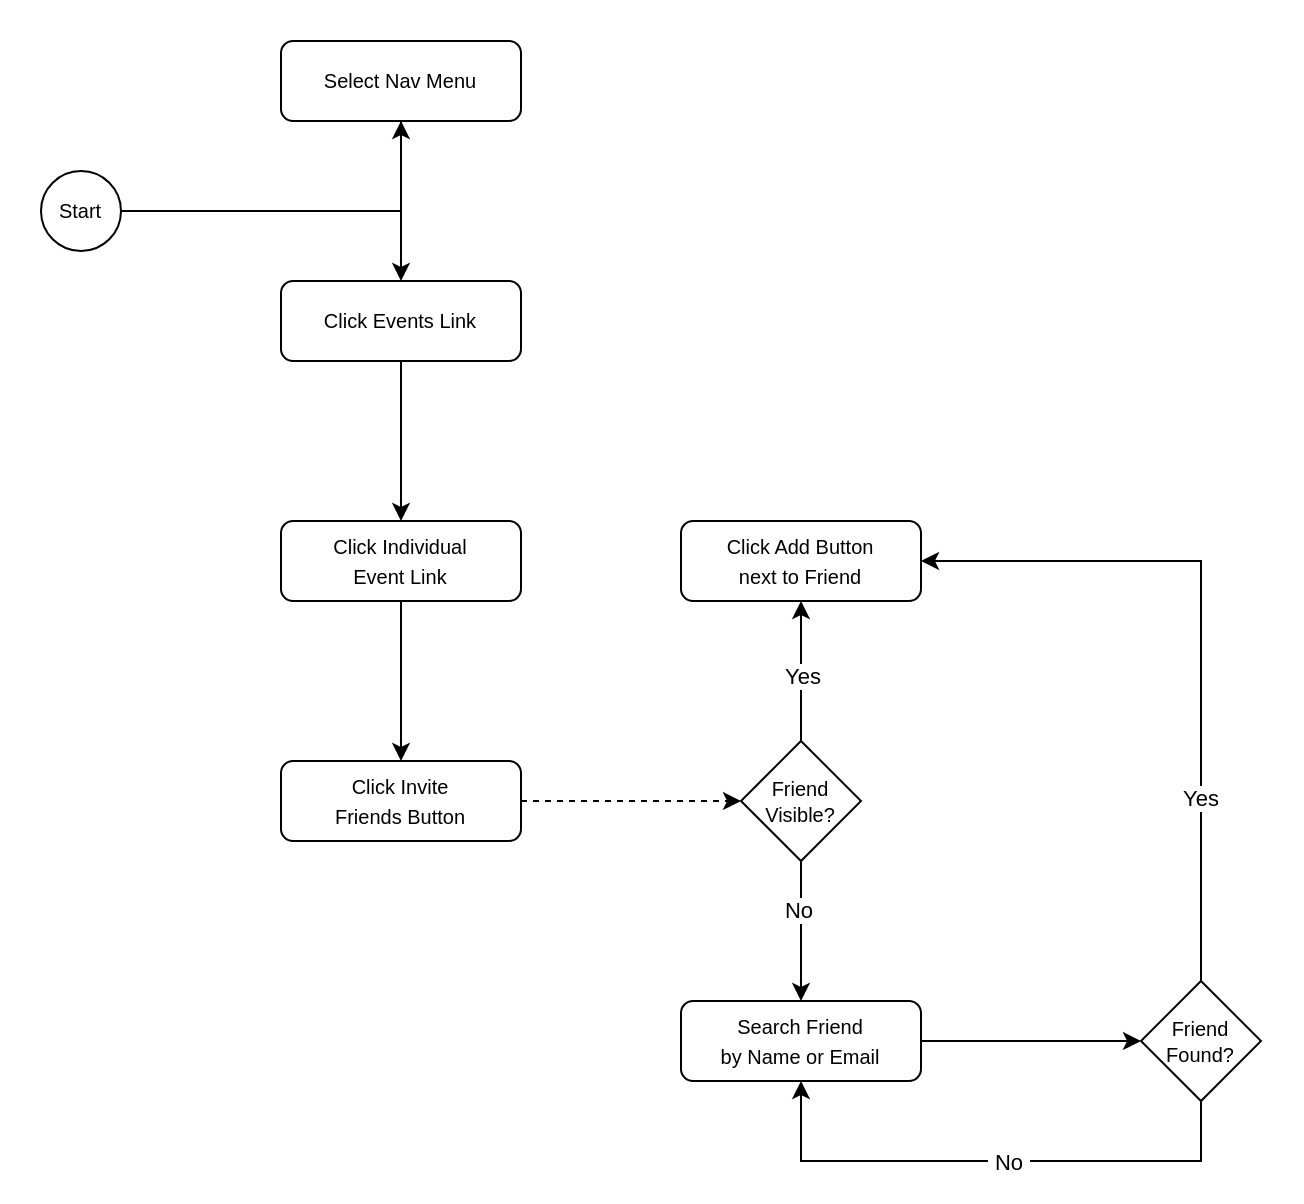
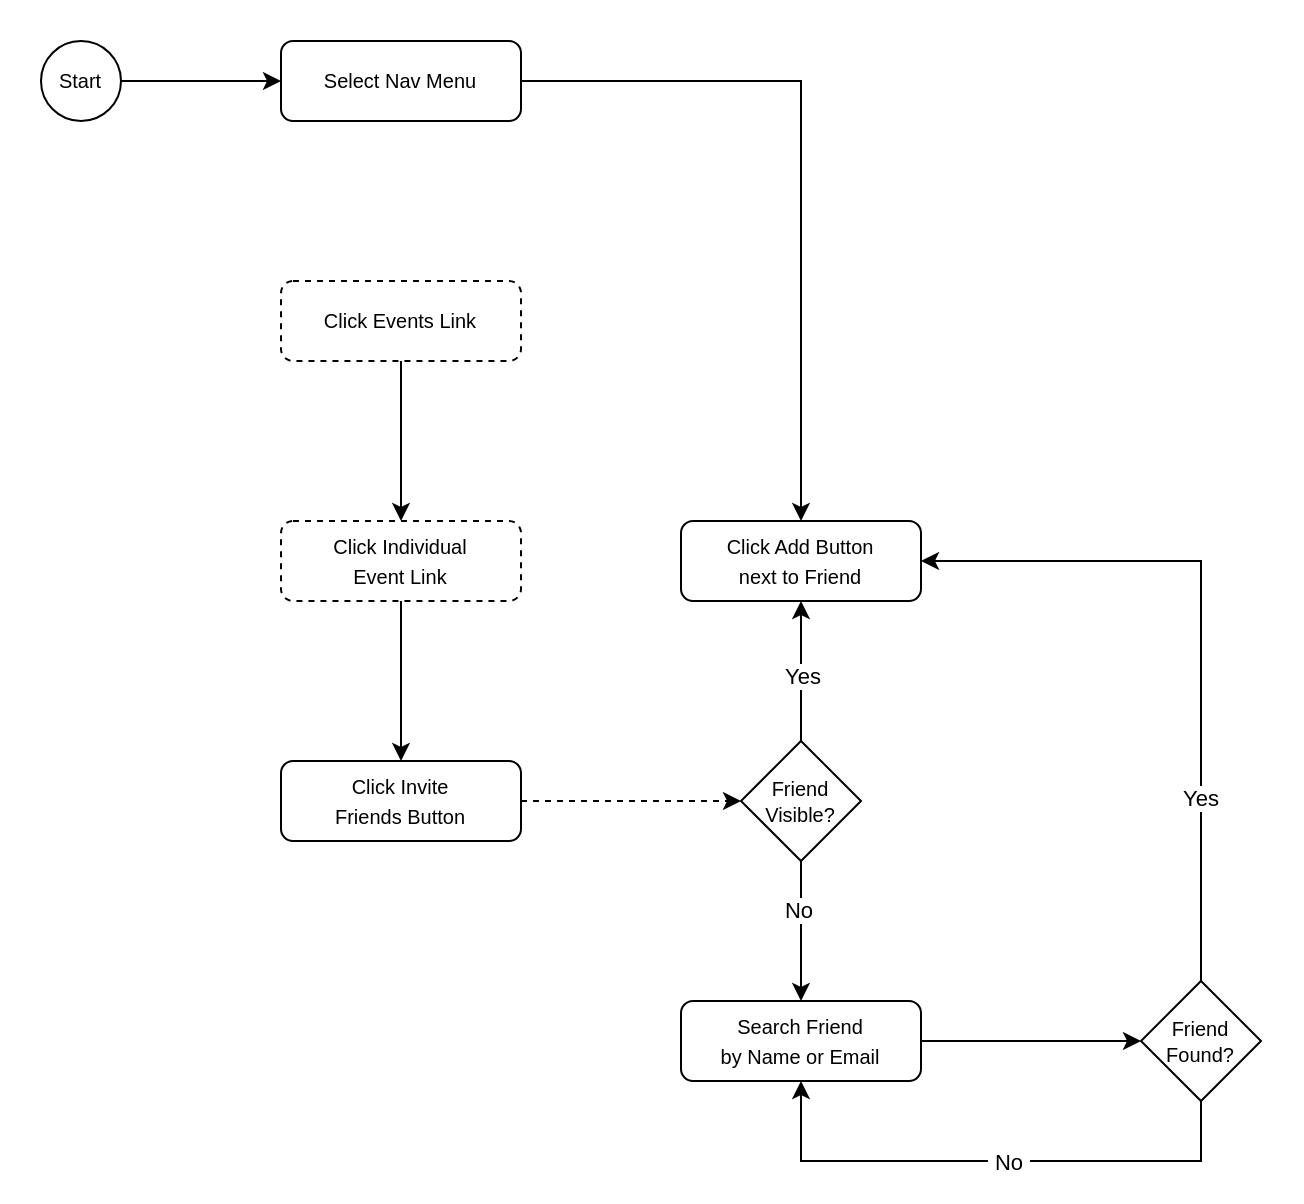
(81, 211) -> (81, 81)
(401, 241) -> (801, 154)
(401, 321) -> (401, 321)
(401, 561) -> (401, 561)
